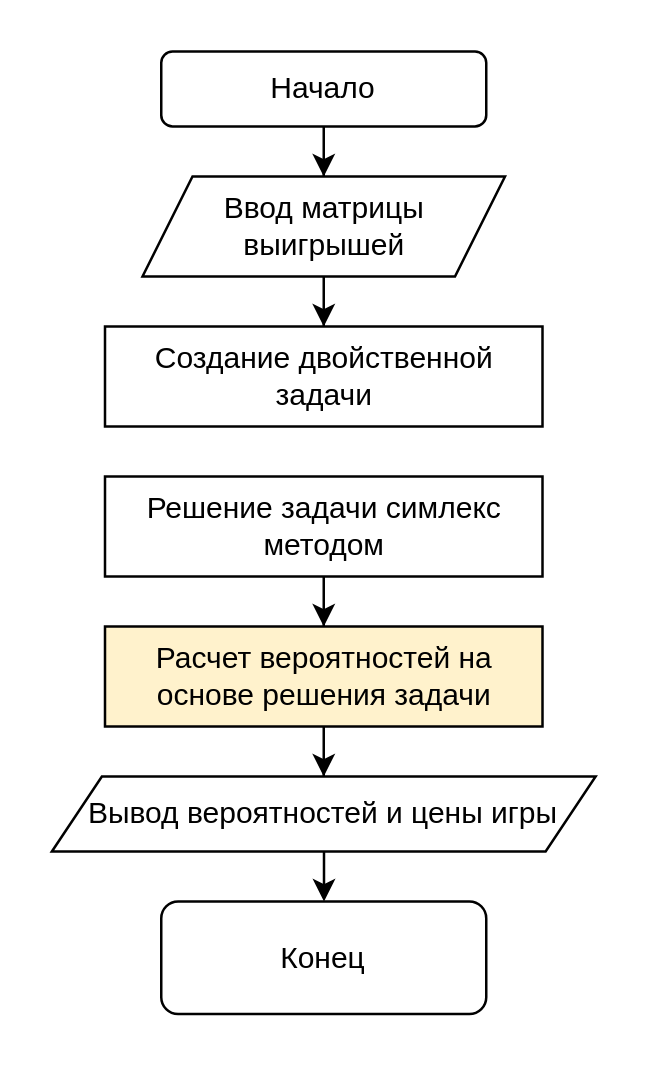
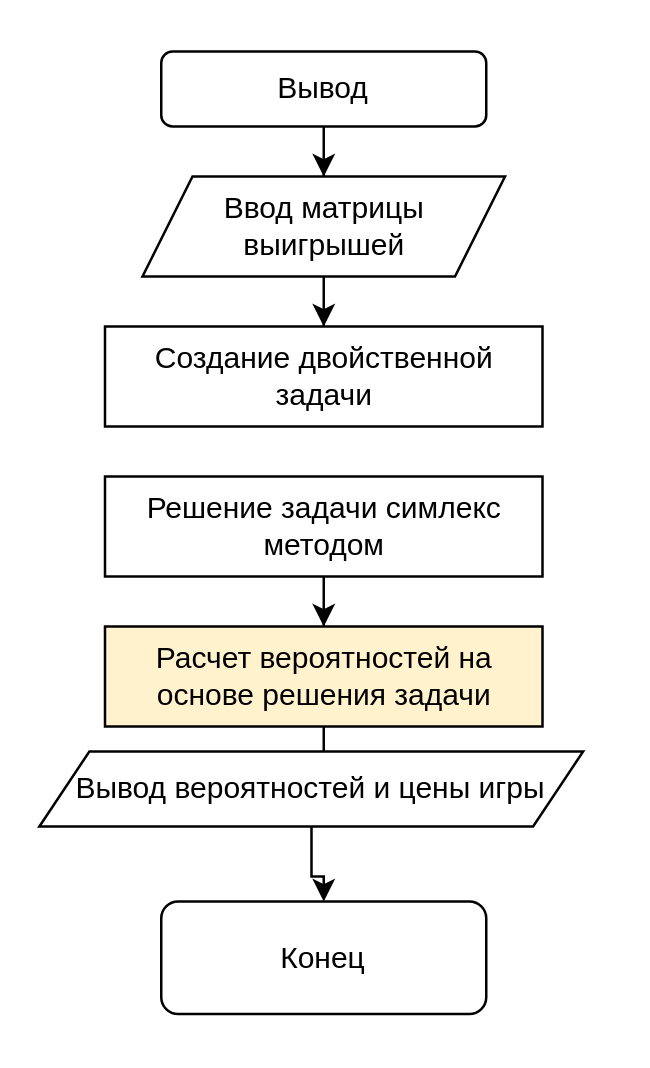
(324, 89) -> (324, 89)
(324, 814) -> (311, 789)
